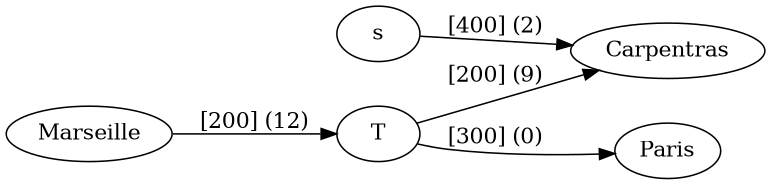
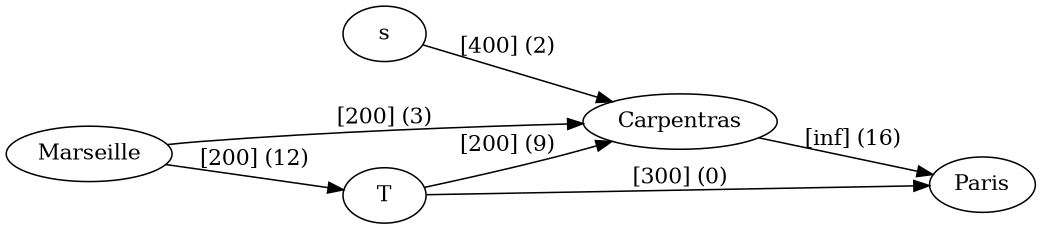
none -> (367, 131)
none -> (838, 155)
